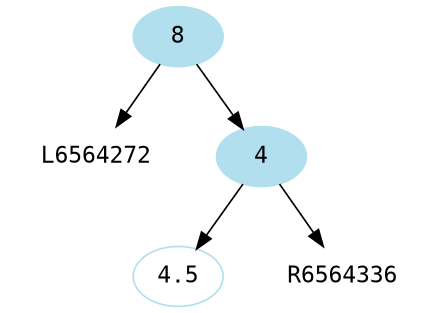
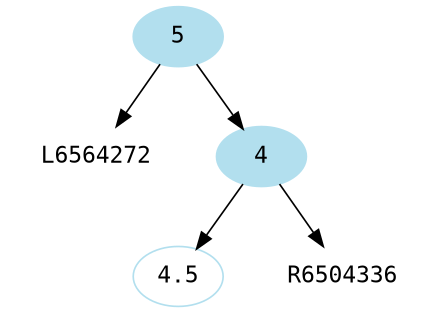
(178, 37) -> (178, 37)
(343, 276) -> (343, 276)
